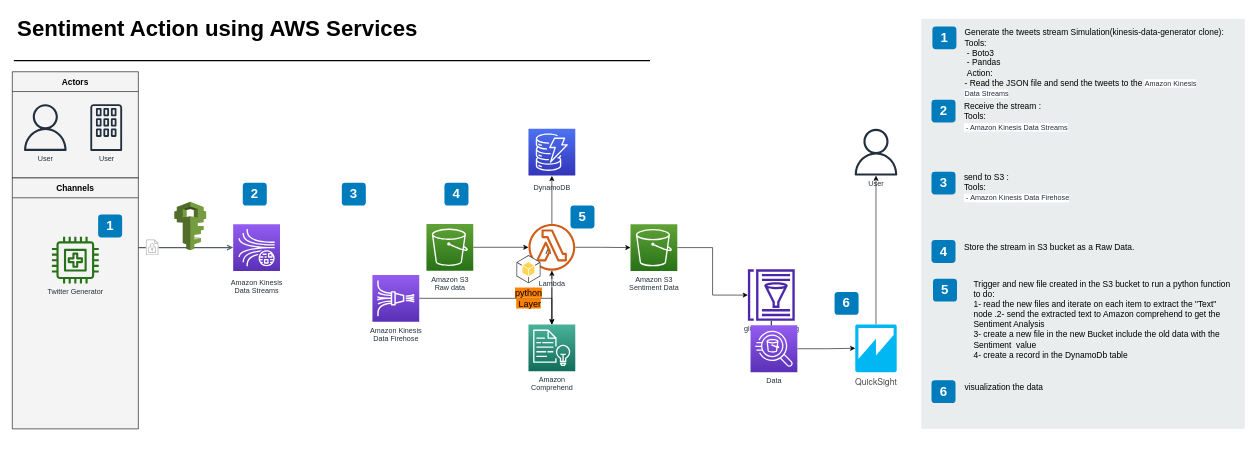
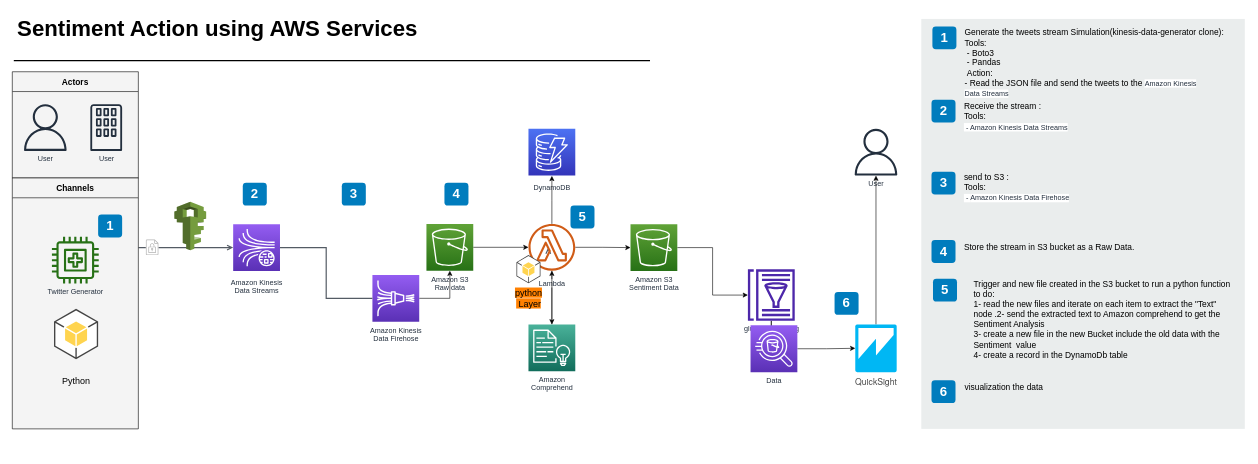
none -> (326, 273)
(481, 298) -> (450, 275)
none -> (76, 334)
